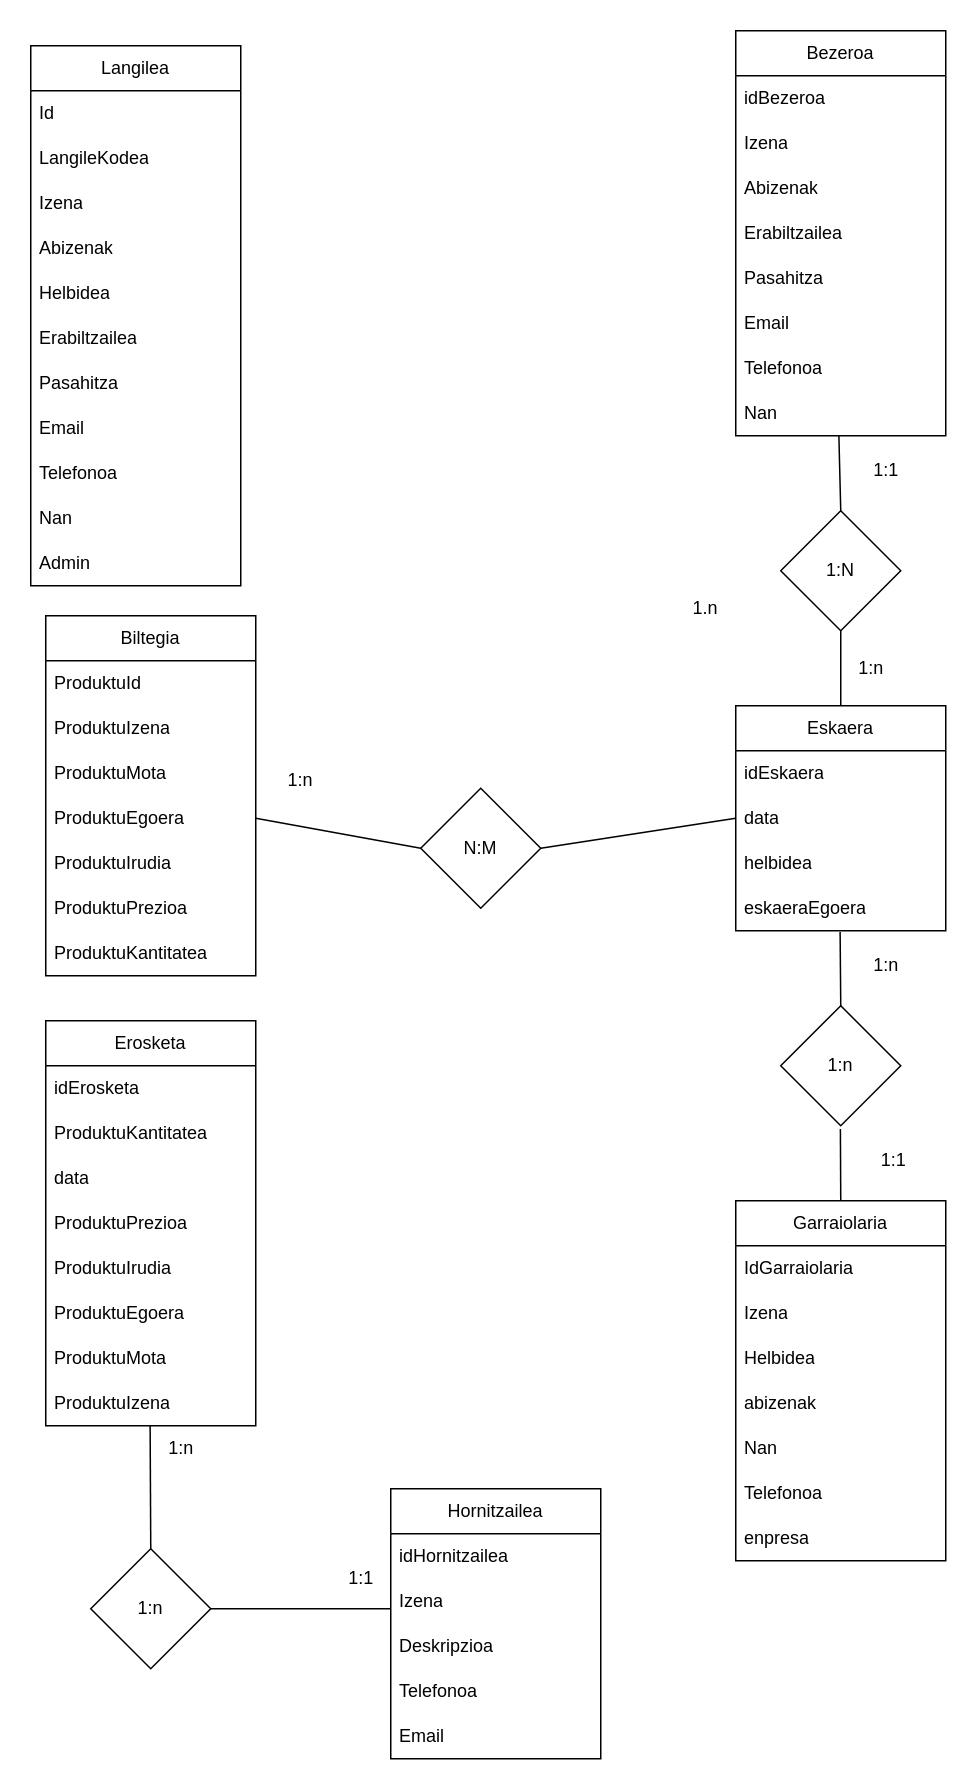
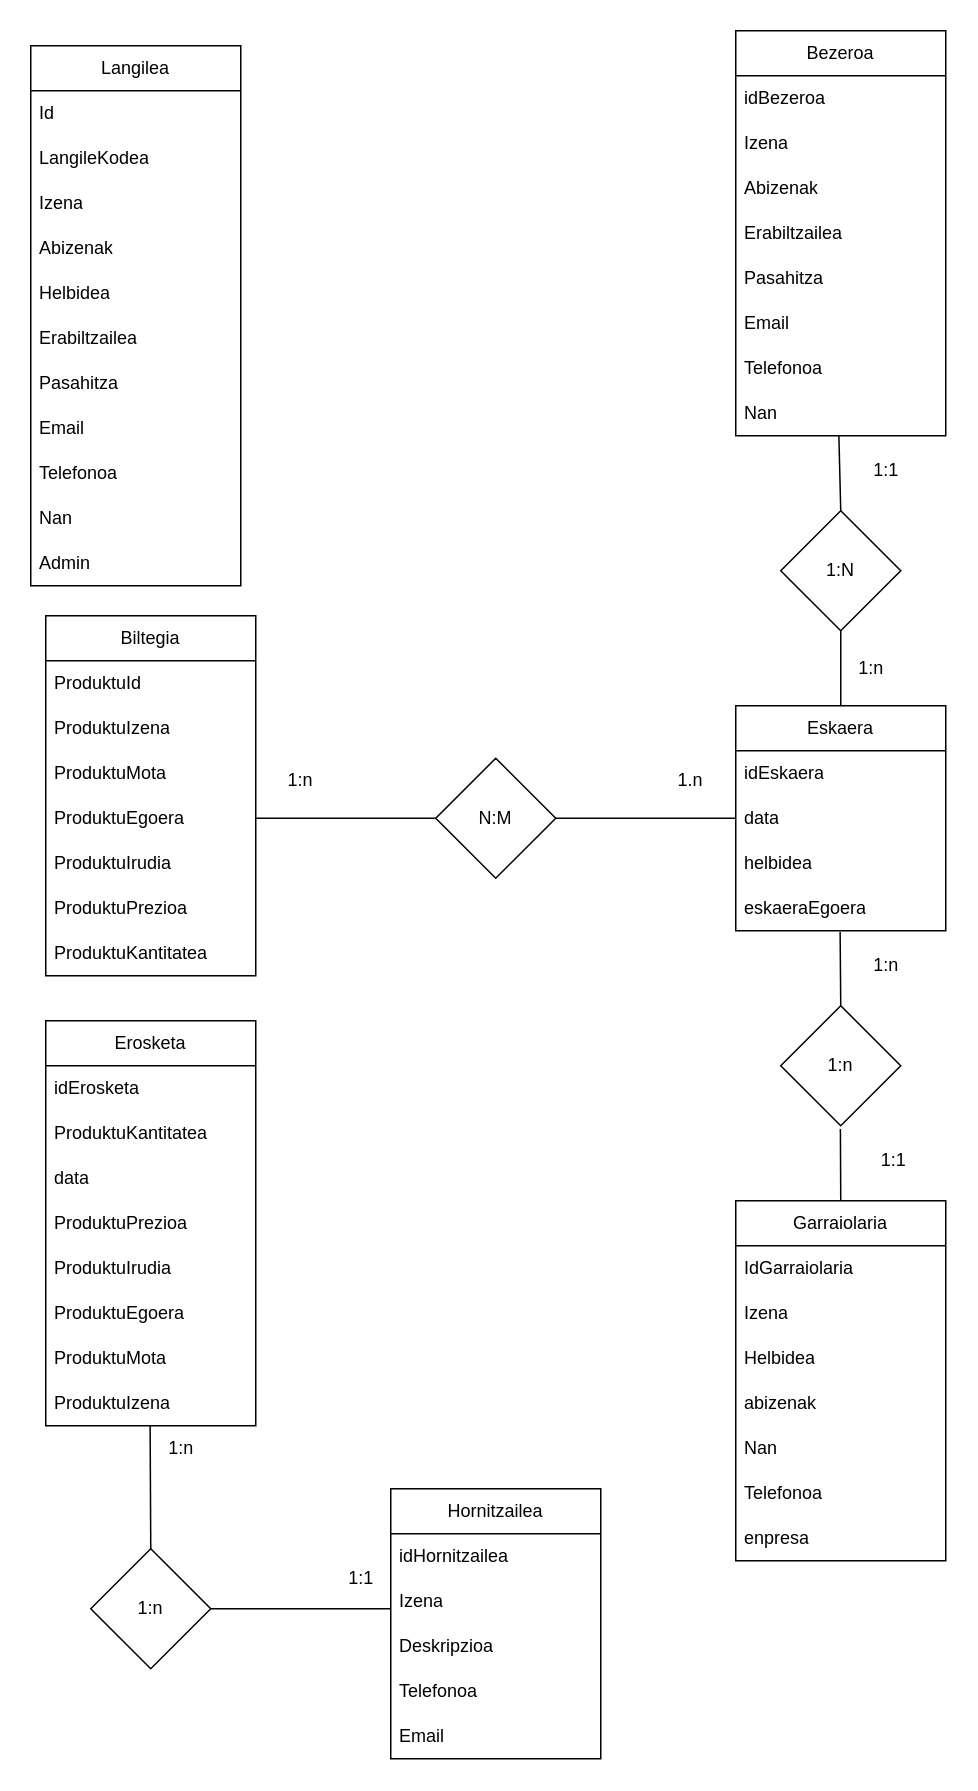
(706, 608) -> (691, 781)
(481, 848) -> (496, 818)
